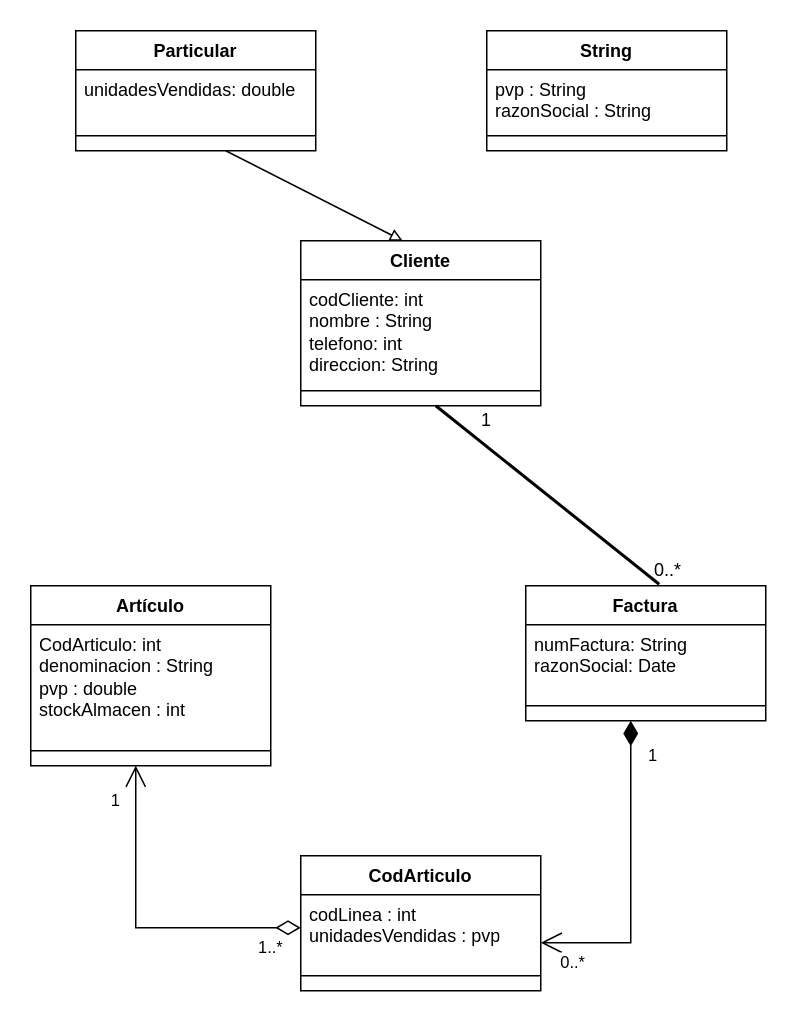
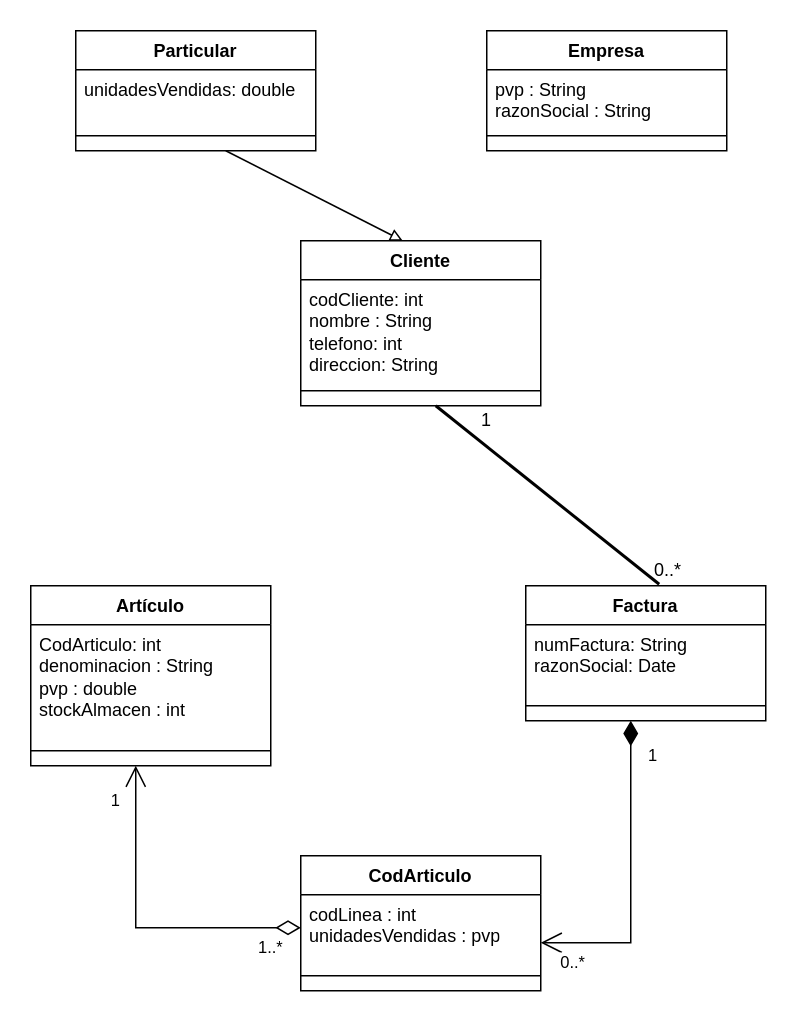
(607, 52) -> (607, 52)
